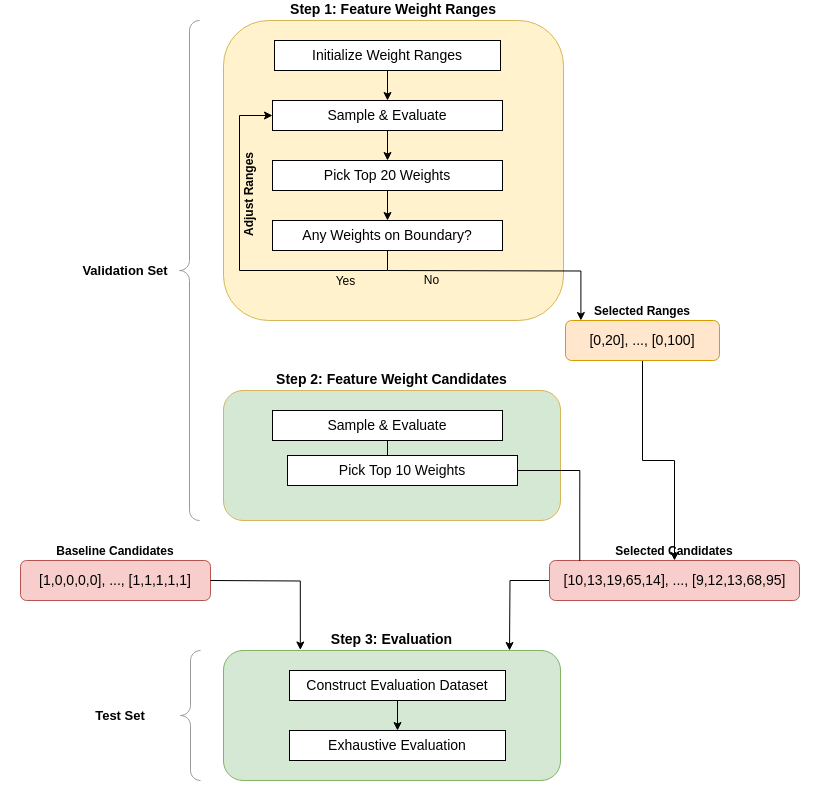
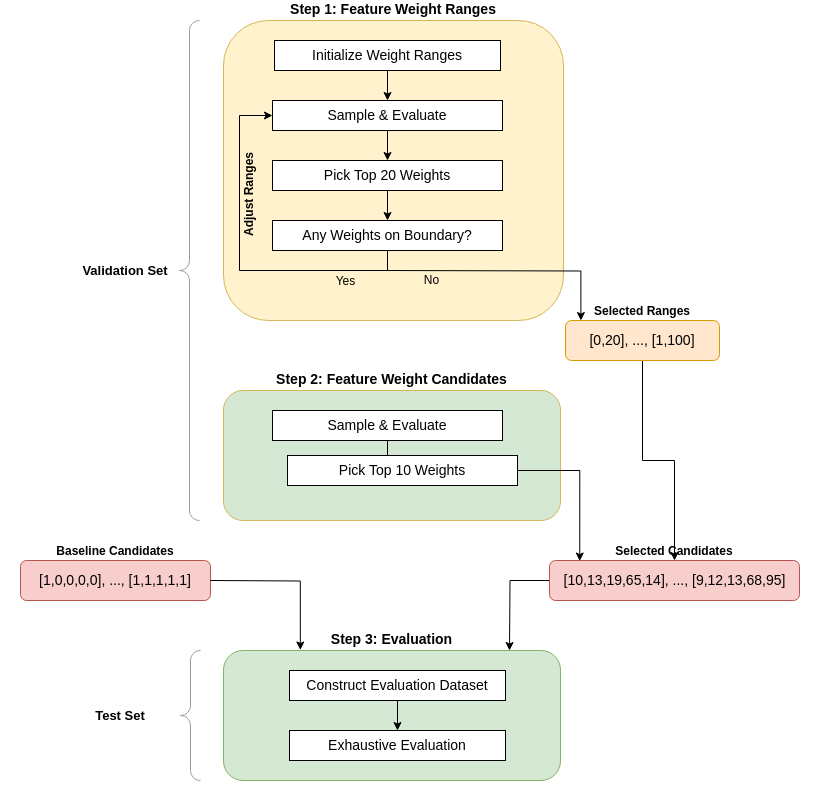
(643, 341) -> (643, 341)
(580, 556) -> (580, 553)
